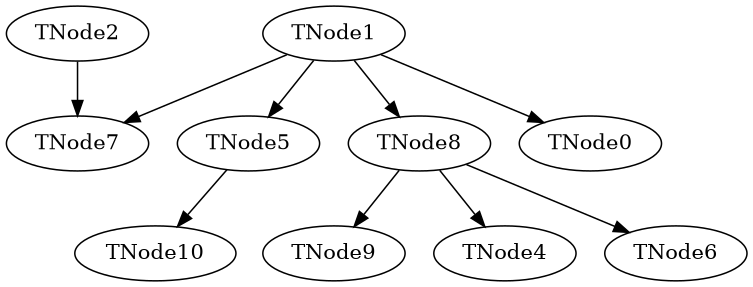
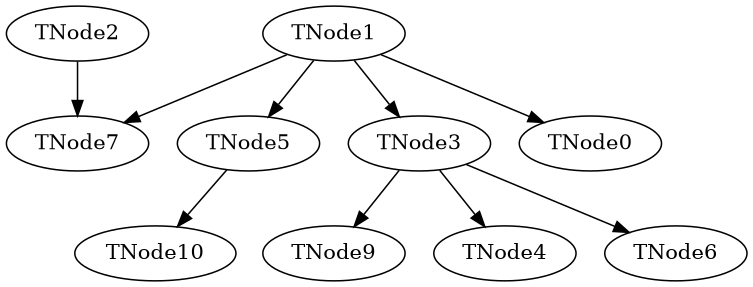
(419, 143) -> (419, 143)
